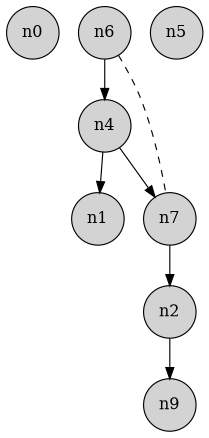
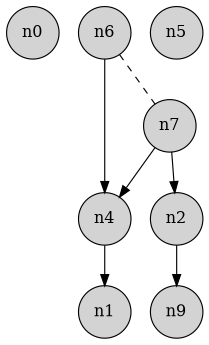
(134, 168) -> (141, 168)
